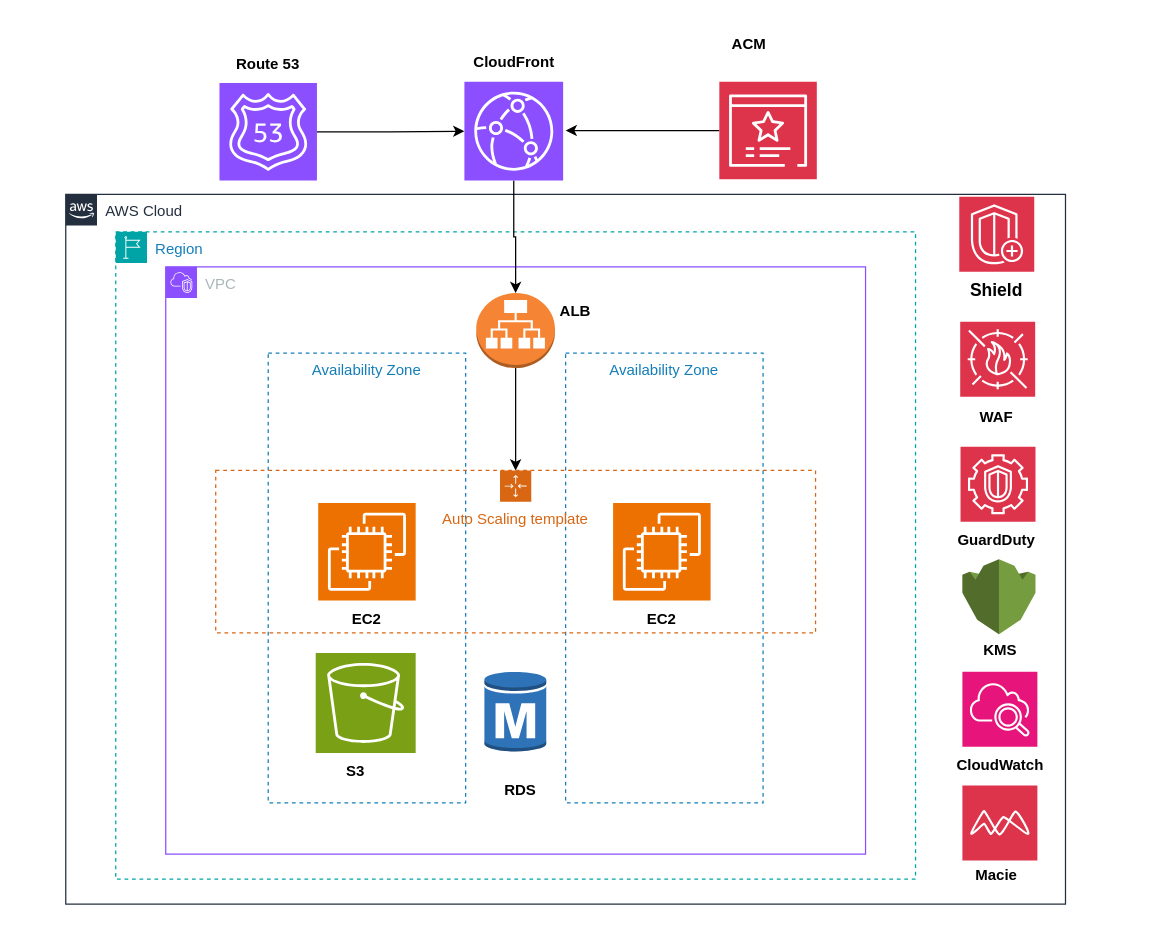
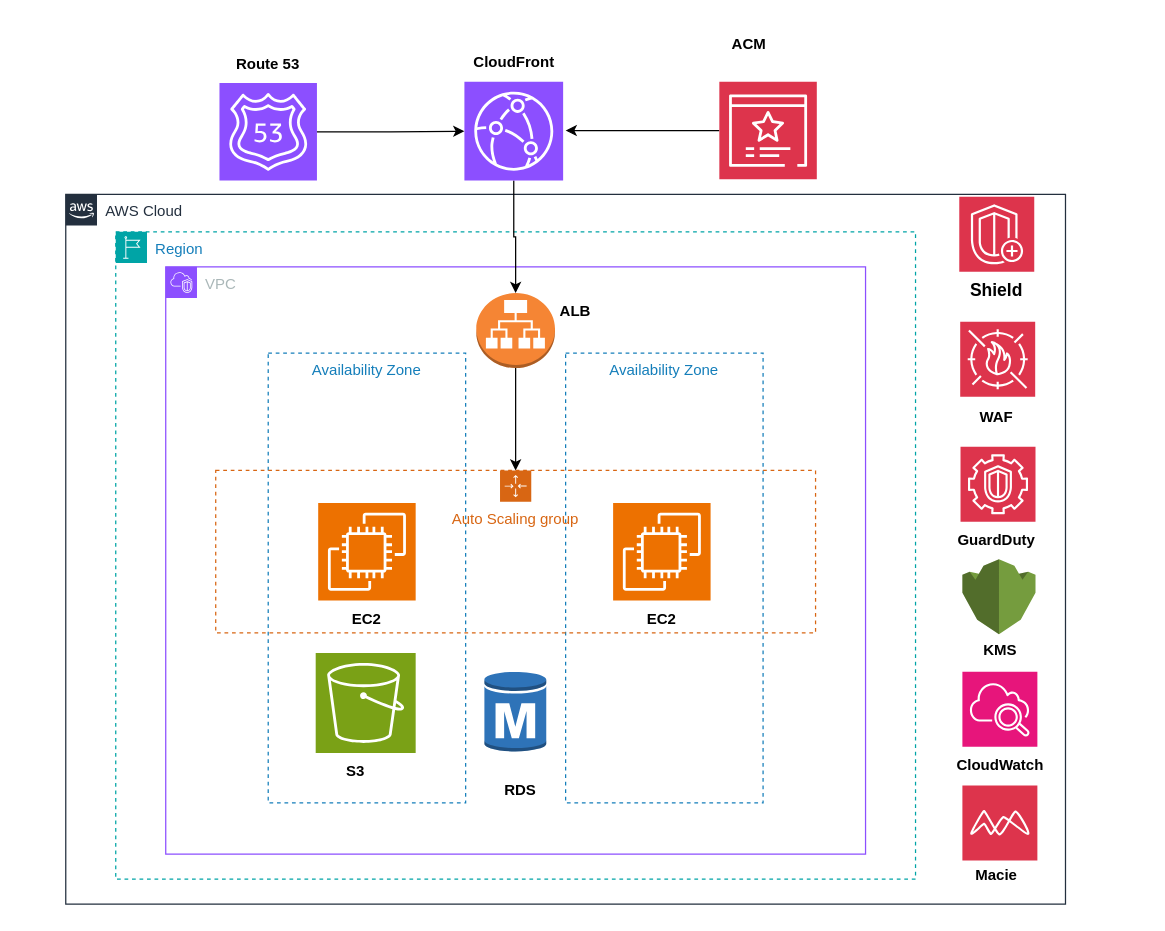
(516, 520) -> (516, 520)
